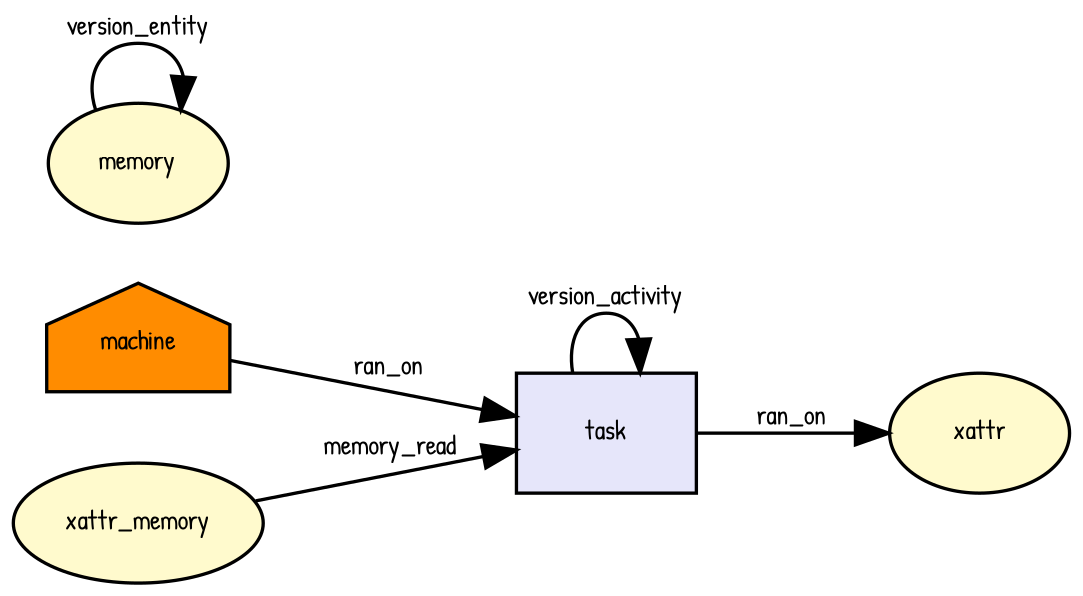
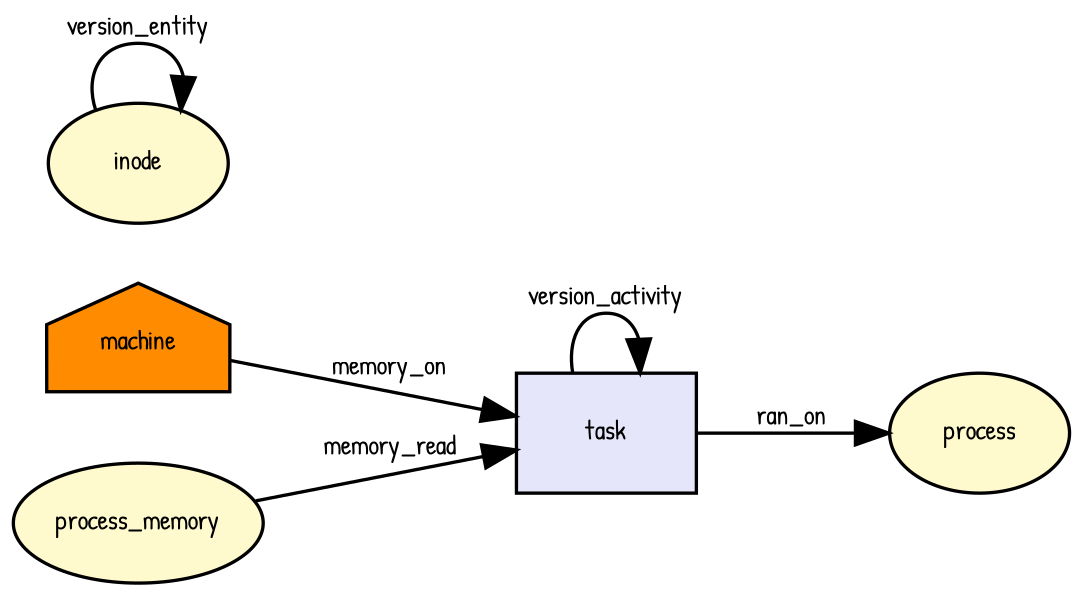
(138, 163) -> (138, 163)
(390, 368) -> (390, 368)
(980, 433) -> (980, 433)
(138, 523) -> (138, 523)
